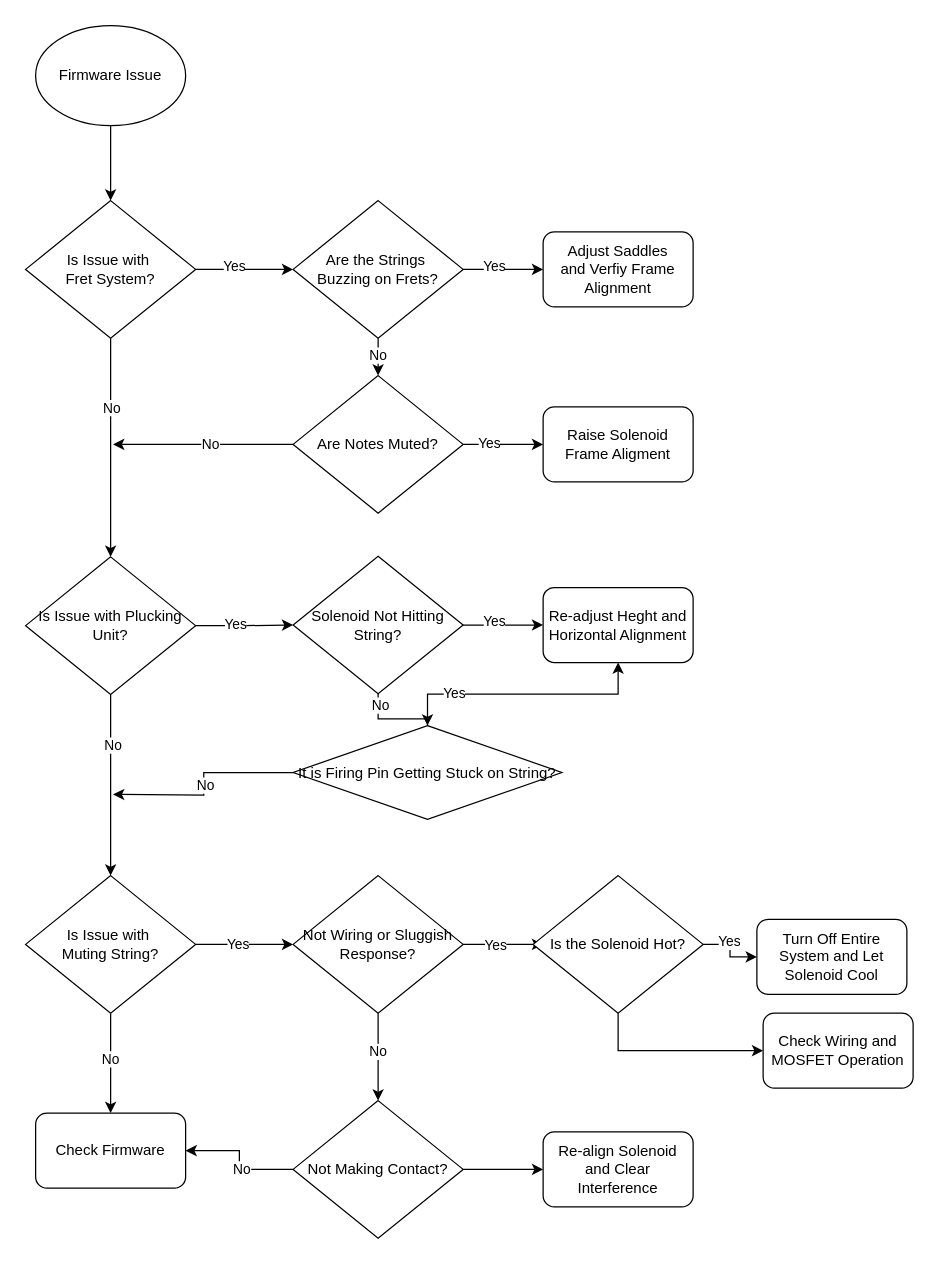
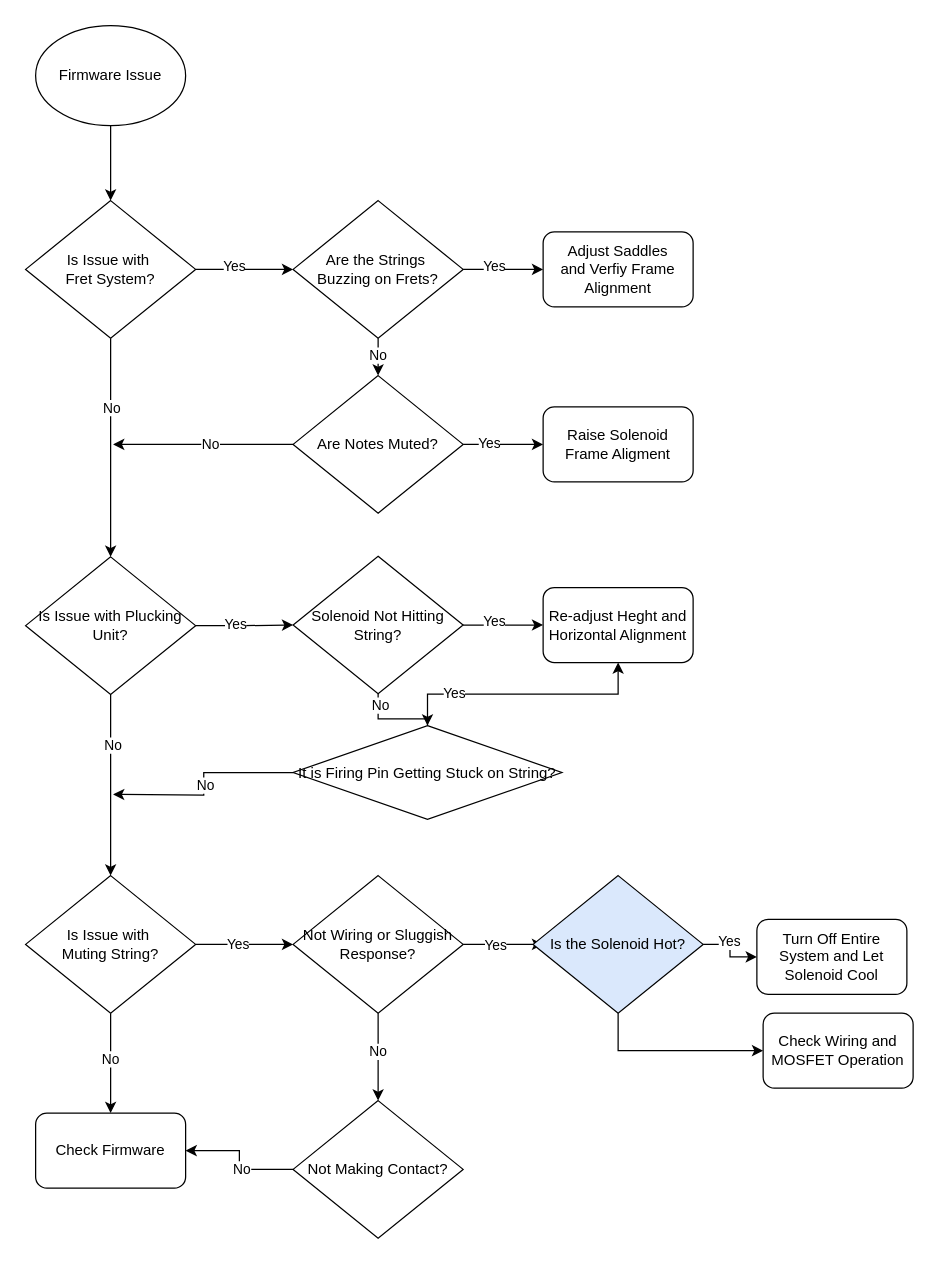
(618, 944) -> (618, 944)
(499, 1169) -> none
(618, 1169) -> none
